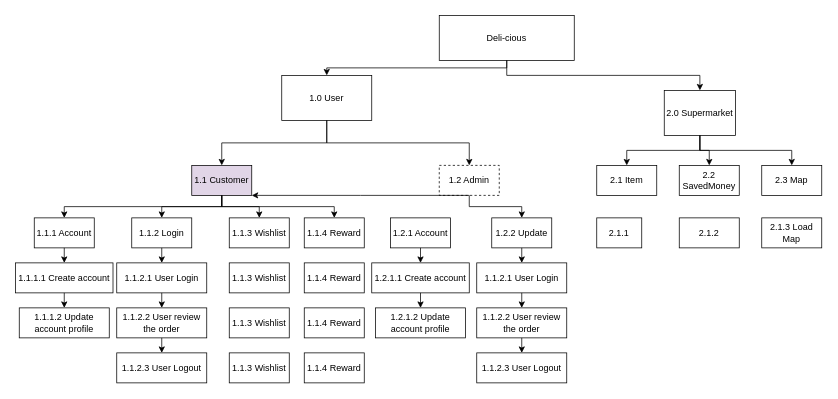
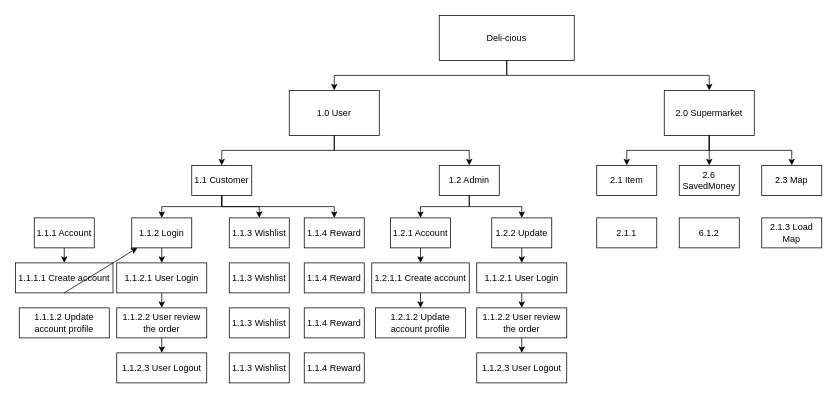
(327, 98) -> (334, 113)
(700, 113) -> (709, 113)
(222, 180) -> (222, 180)
(469, 180) -> (469, 180)
(709, 180) -> (709, 180)
(349, 195) -> (442, 207)
(109, 207) -> none
(619, 233) -> (627, 233)
(709, 233) -> (709, 233)
(64, 298) -> (98, 272)
